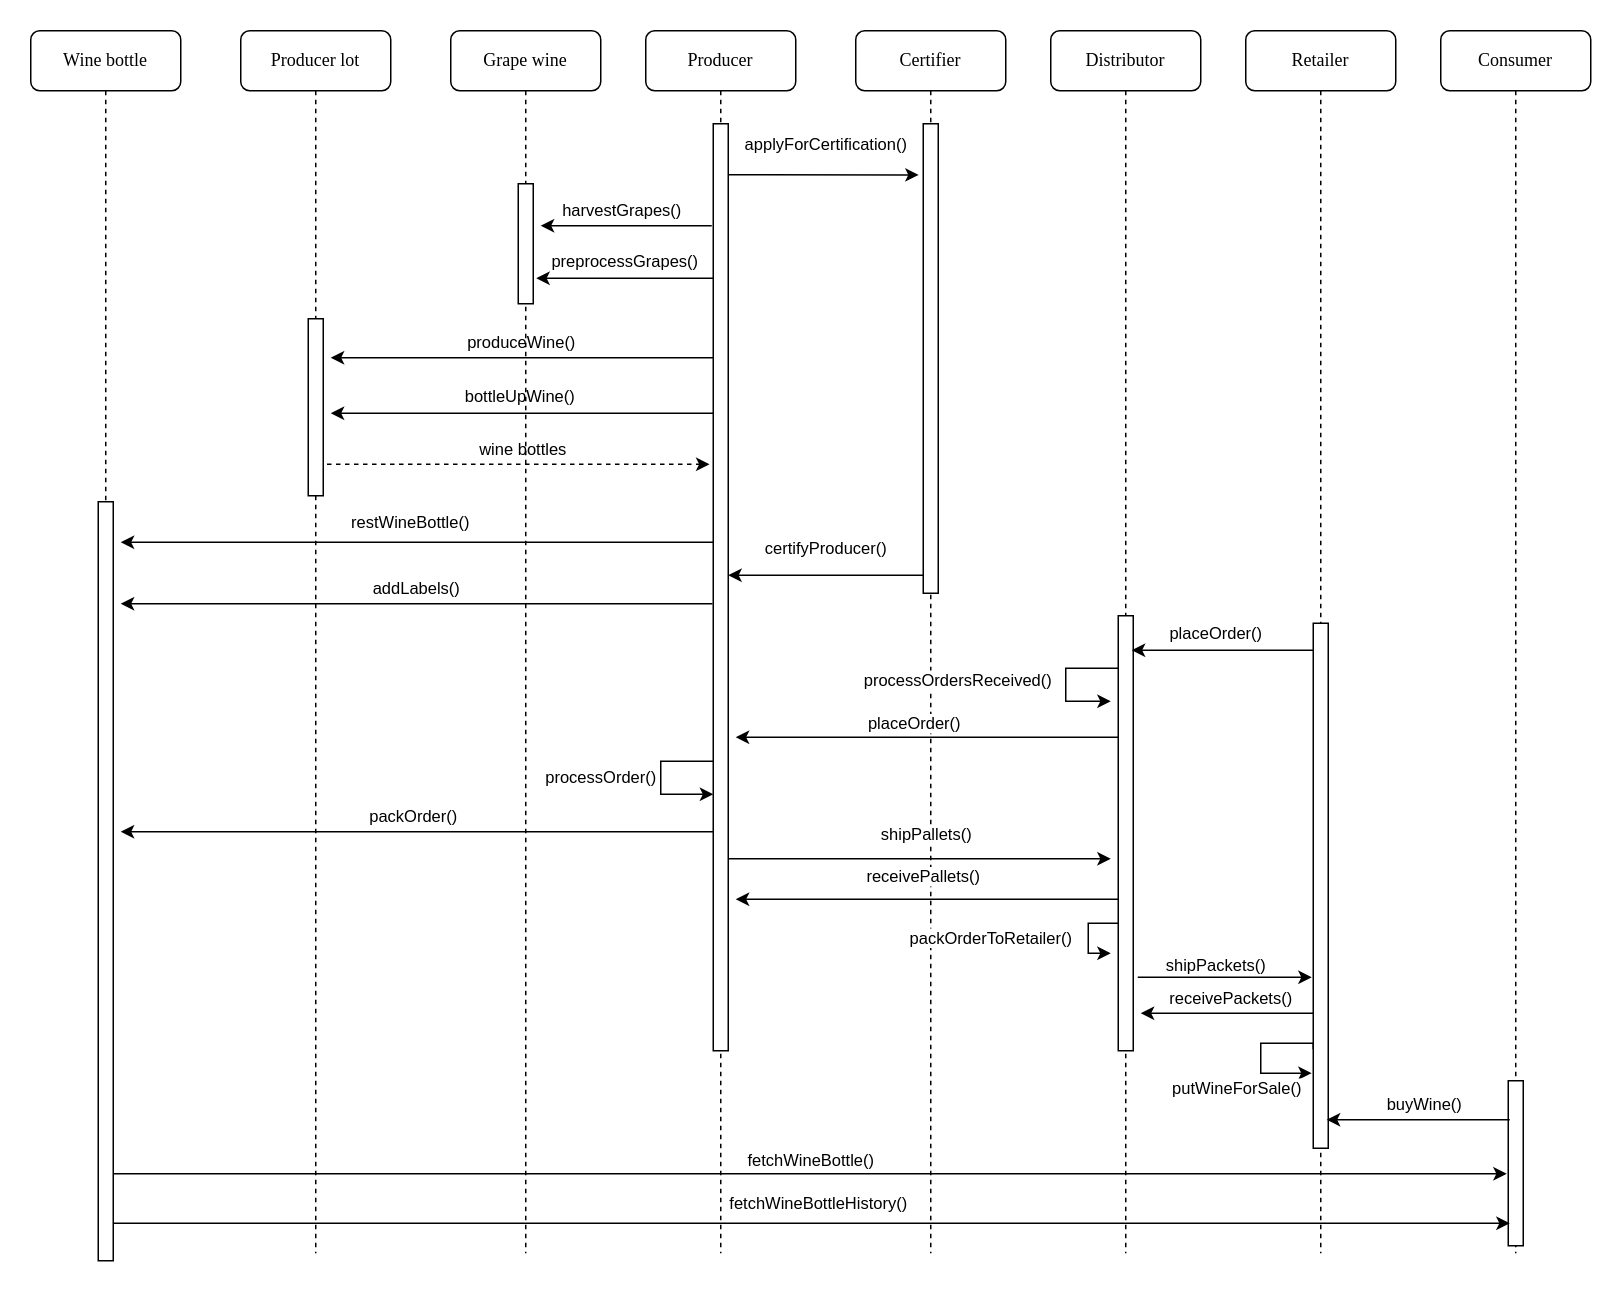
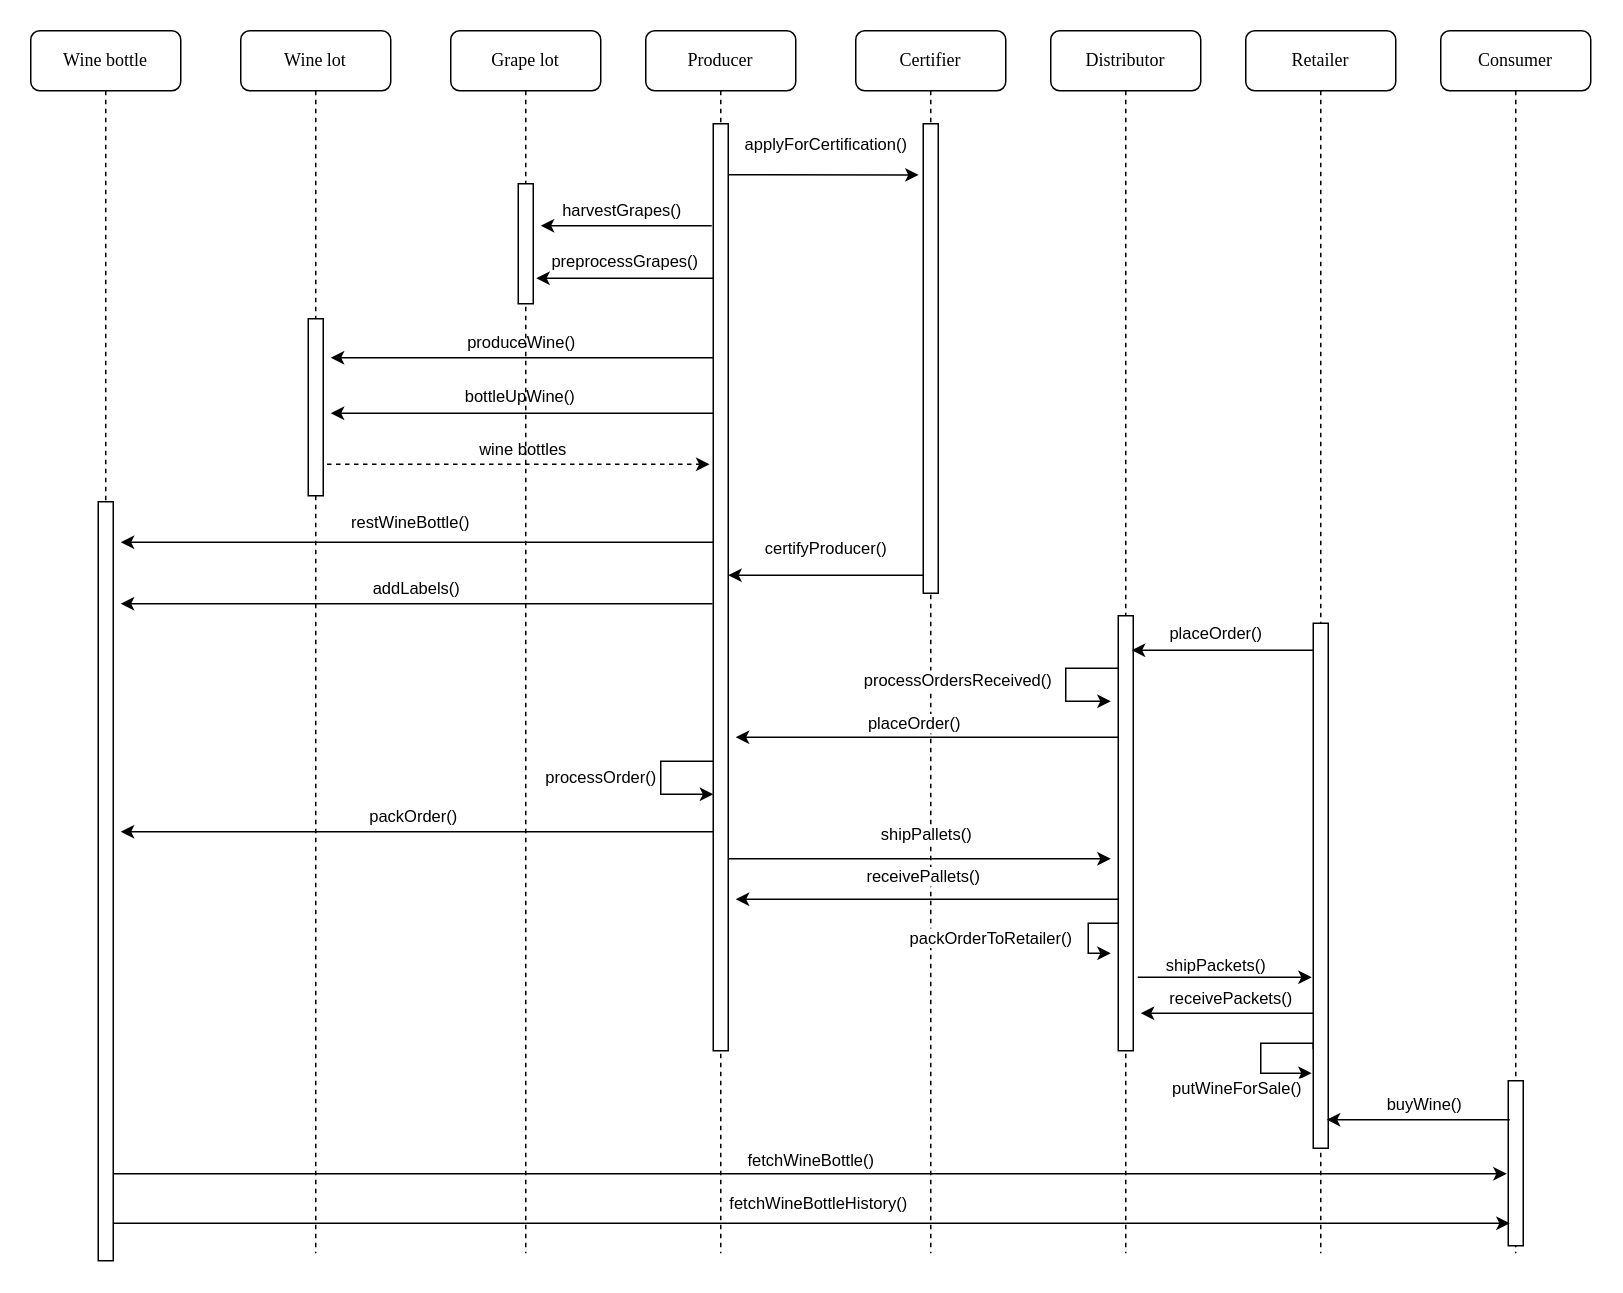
(316, 61) -> (316, 61)
(526, 61) -> (526, 61)
